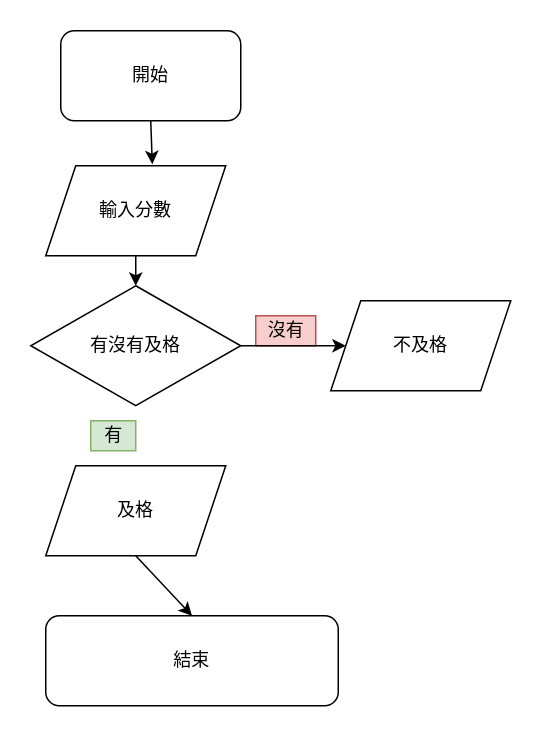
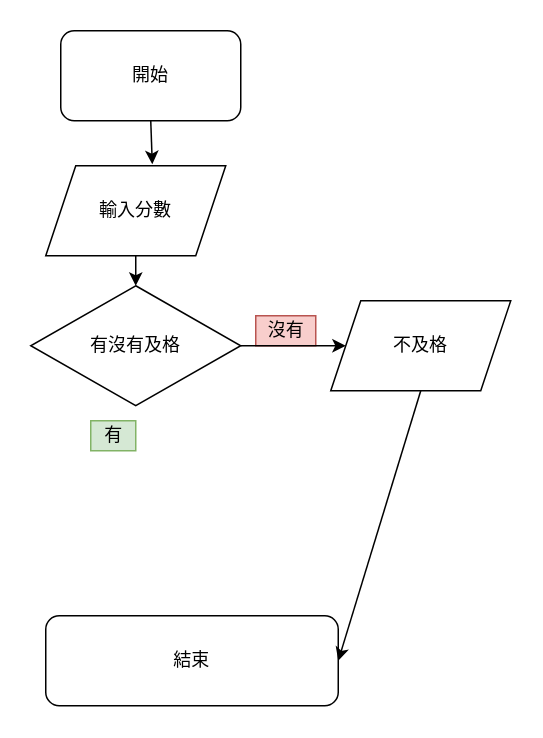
(136, 511) -> none
none -> (381, 521)
(161, 582) -> none
